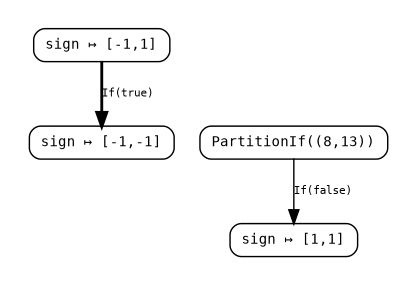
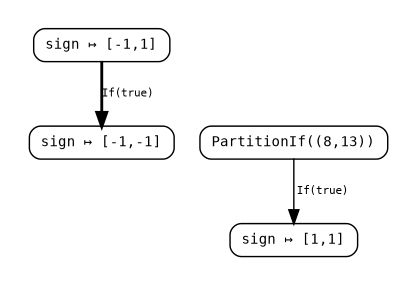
(323, 191) -> (323, 191)
